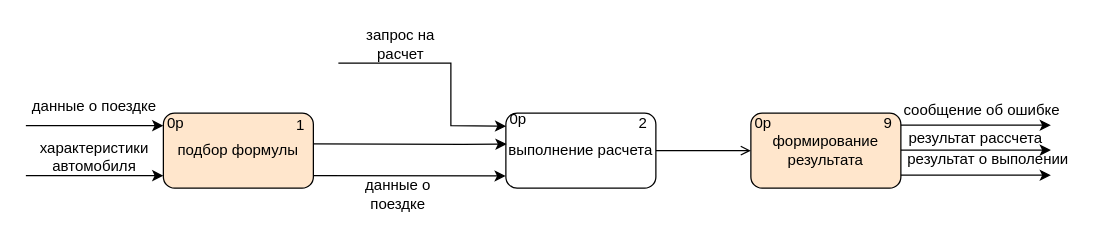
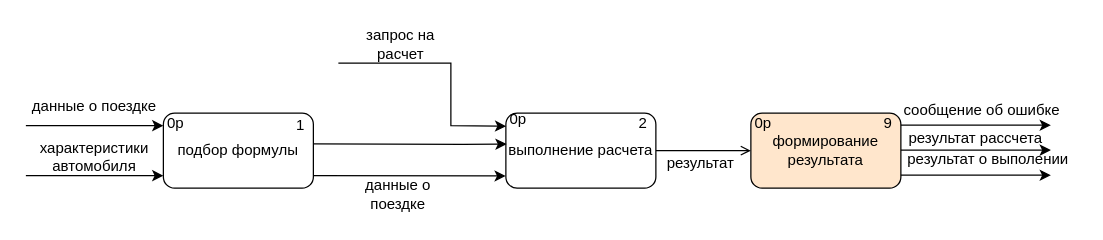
(238, 151) -> (238, 151)
none -> (701, 163)
